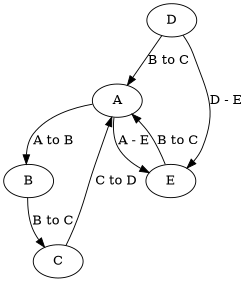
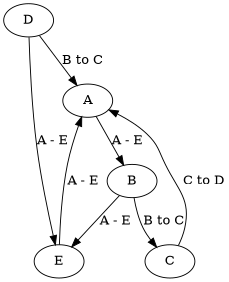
(226, 101) -> (53, 141)
(54, 141) -> (127, 141)
(178, 141) -> (83, 181)
(118, 148) -> (99, 218)
